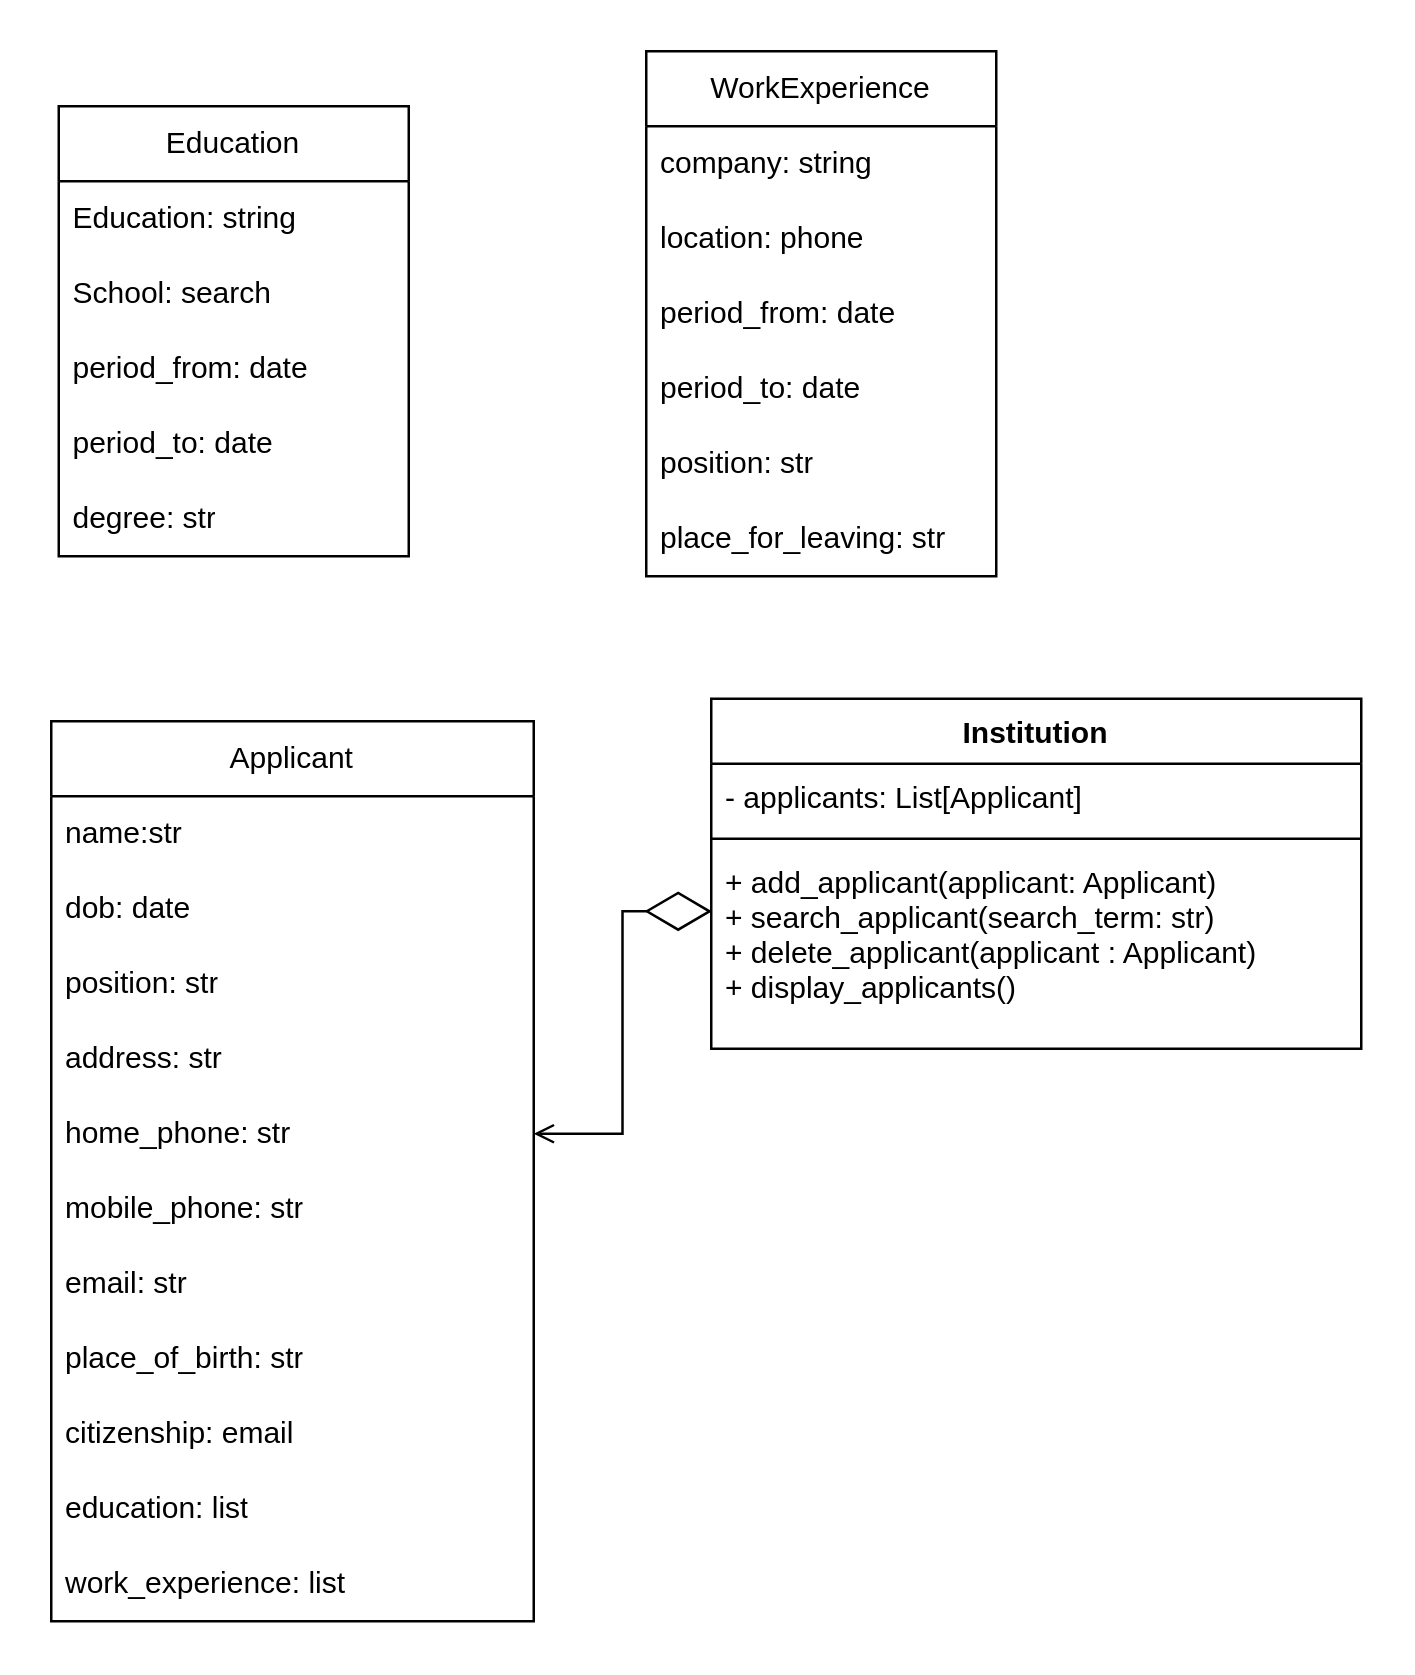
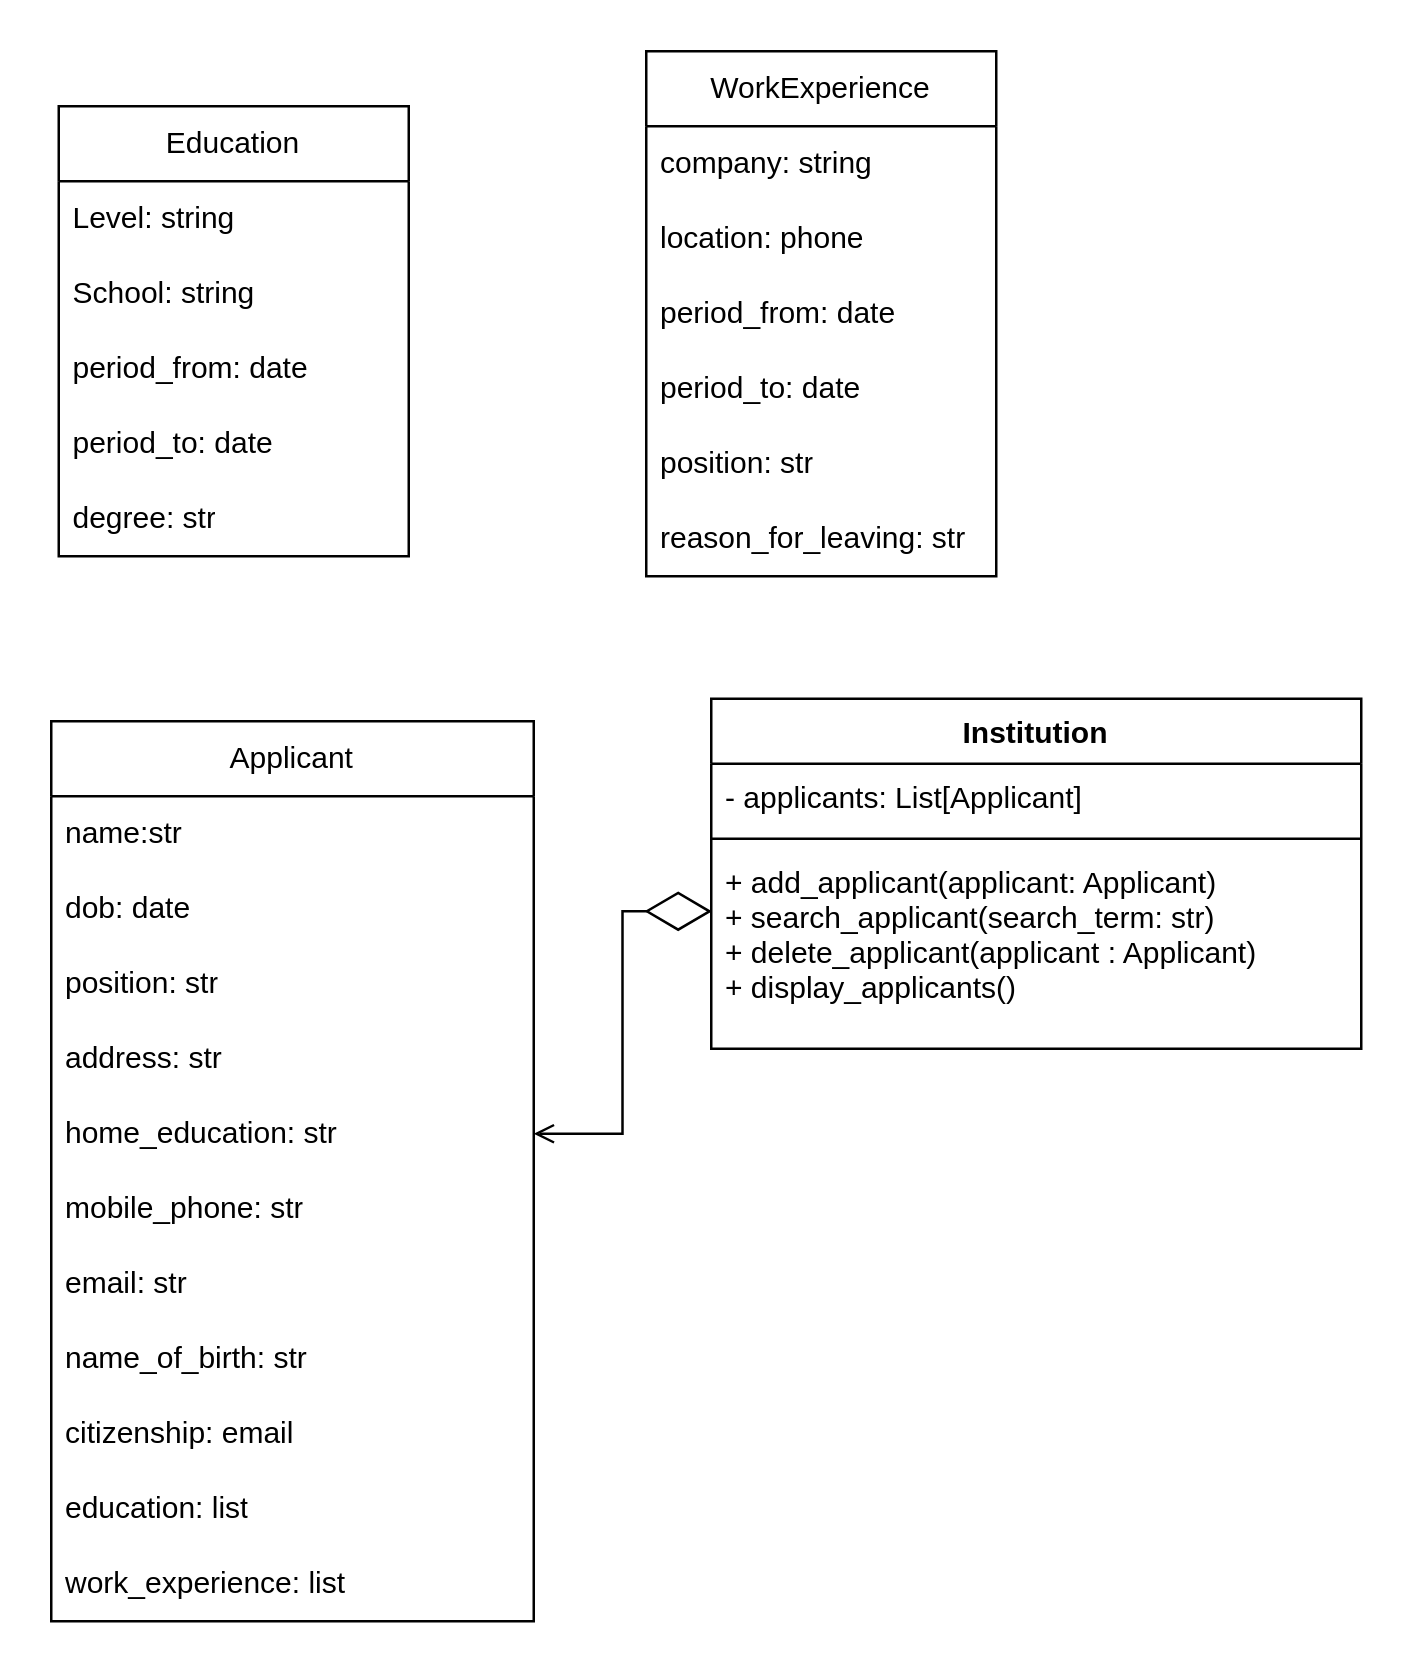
(201, 219) -> (167, 219)
(180, 294) -> (176, 294)
(824, 539) -> (824, 539)
(184, 1134) -> (214, 1134)
(210, 1359) -> (206, 1359)
